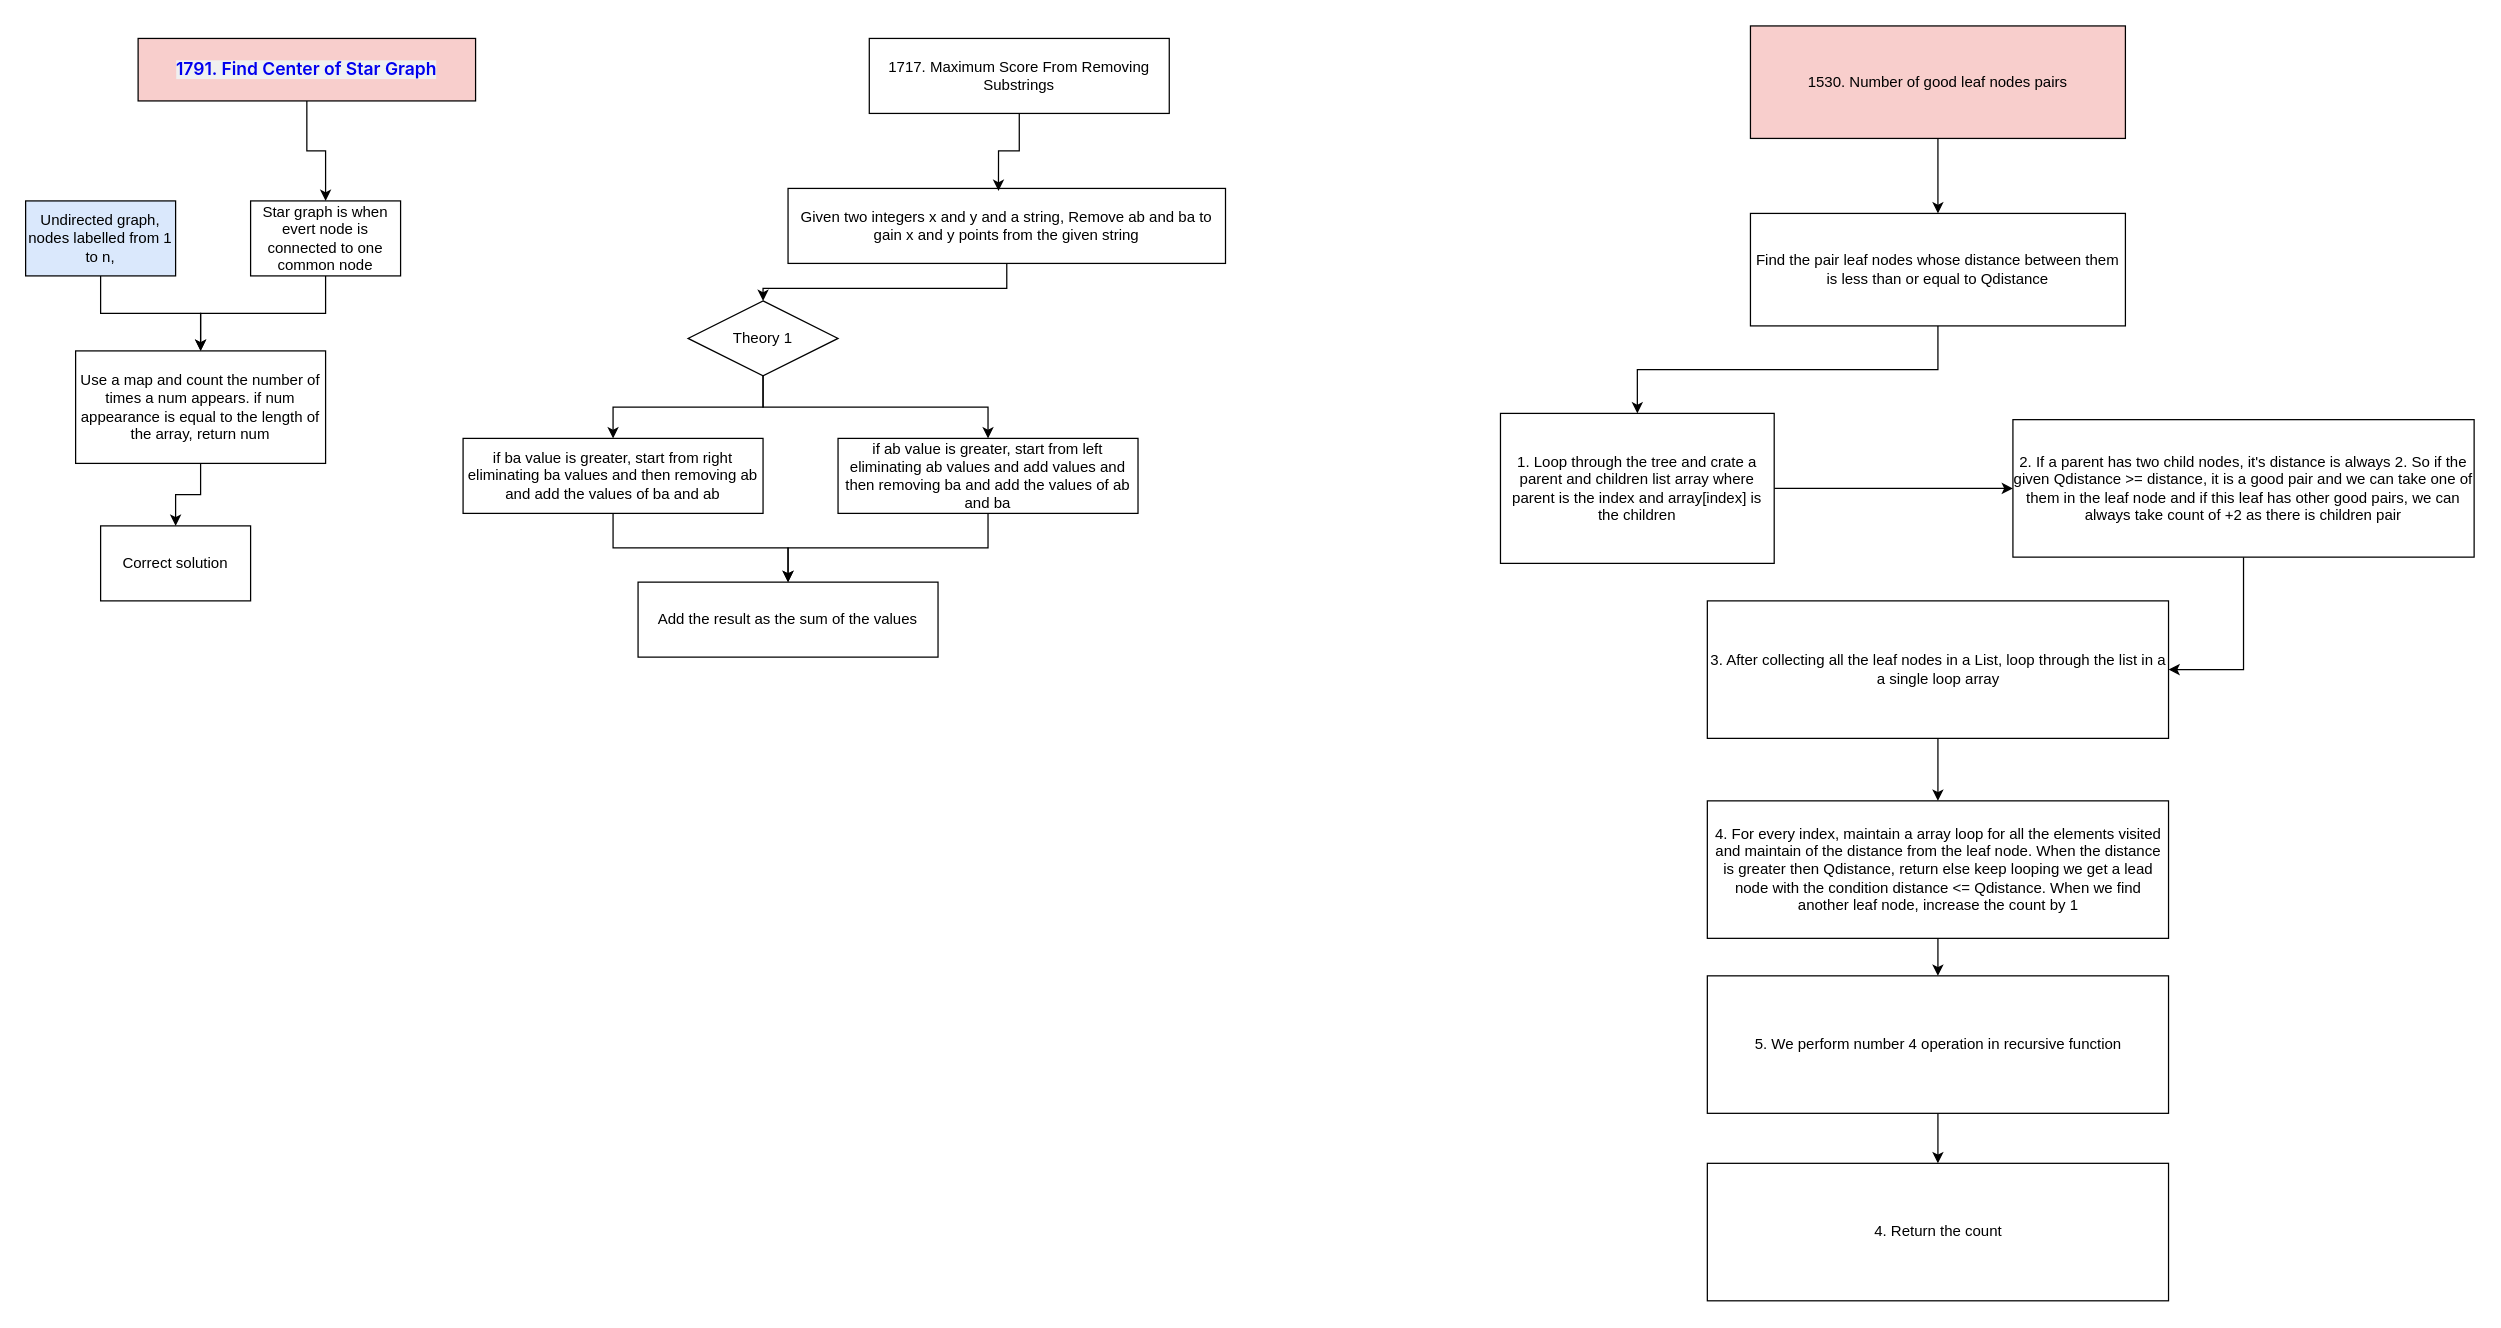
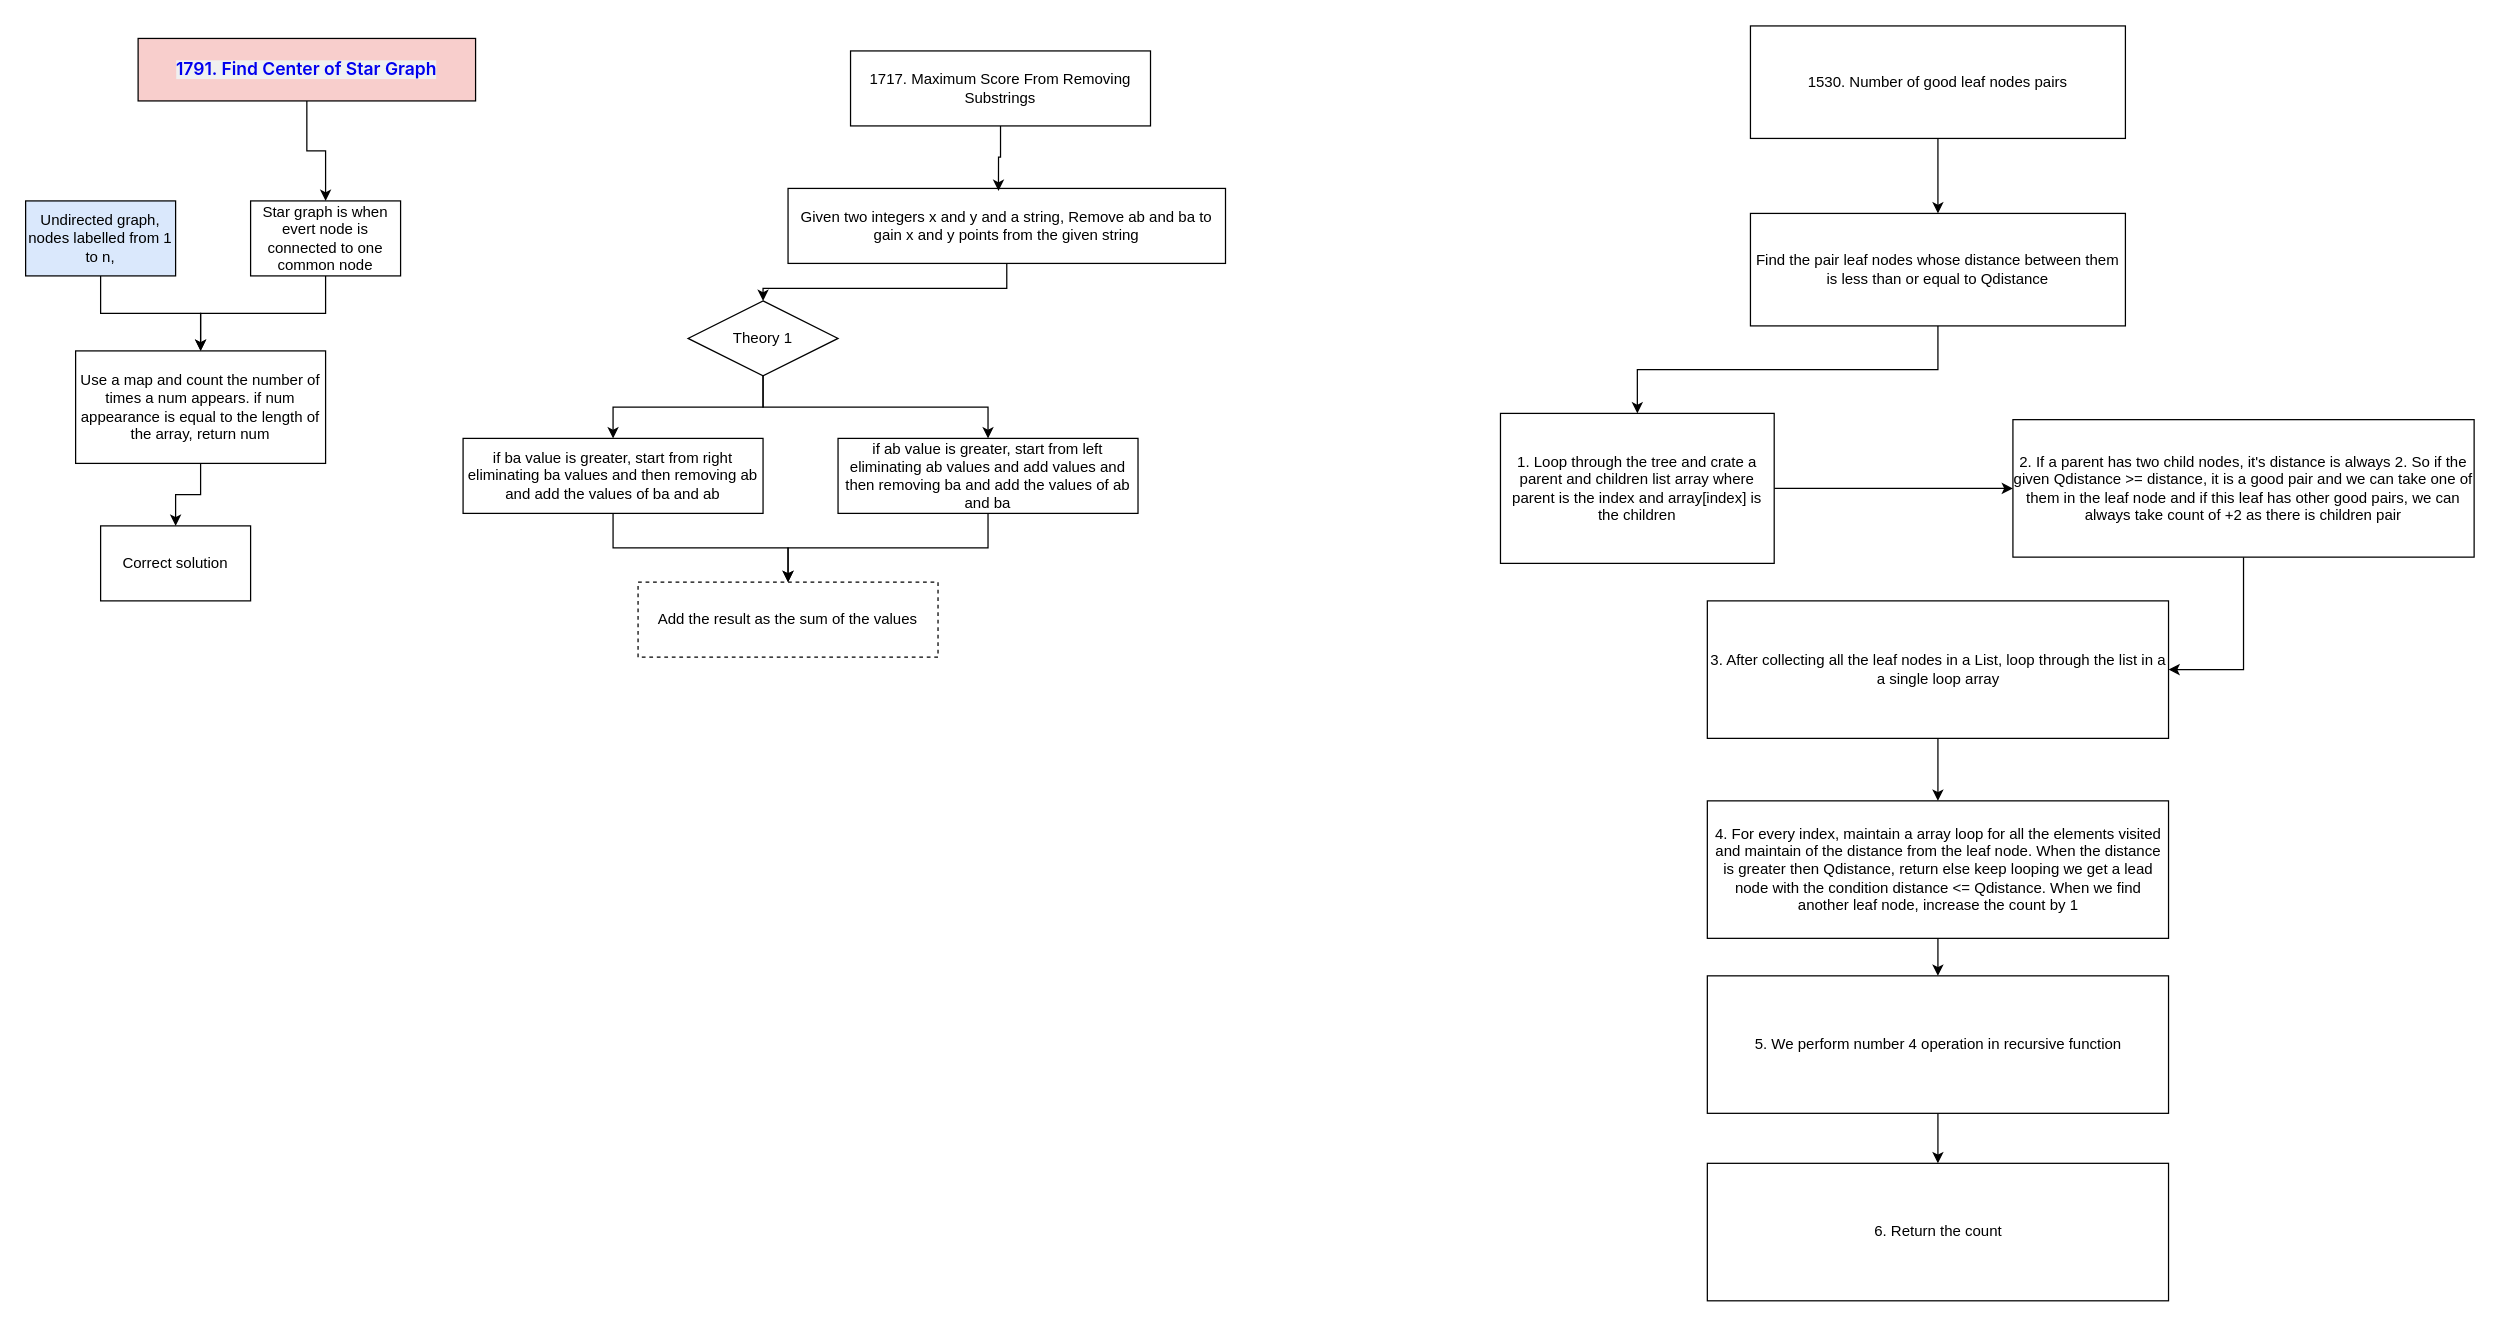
(1019, 76) -> (1001, 88)
(1938, 82) -> (1938, 82)
(788, 619) -> (788, 619)
(1939, 1232) -> (1939, 1232)
